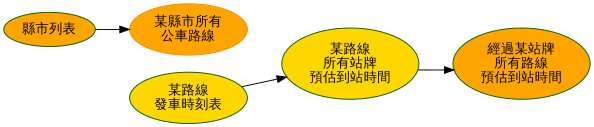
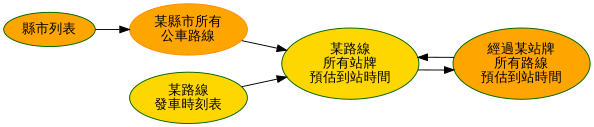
none -> (259, 44)
none -> (441, 57)
